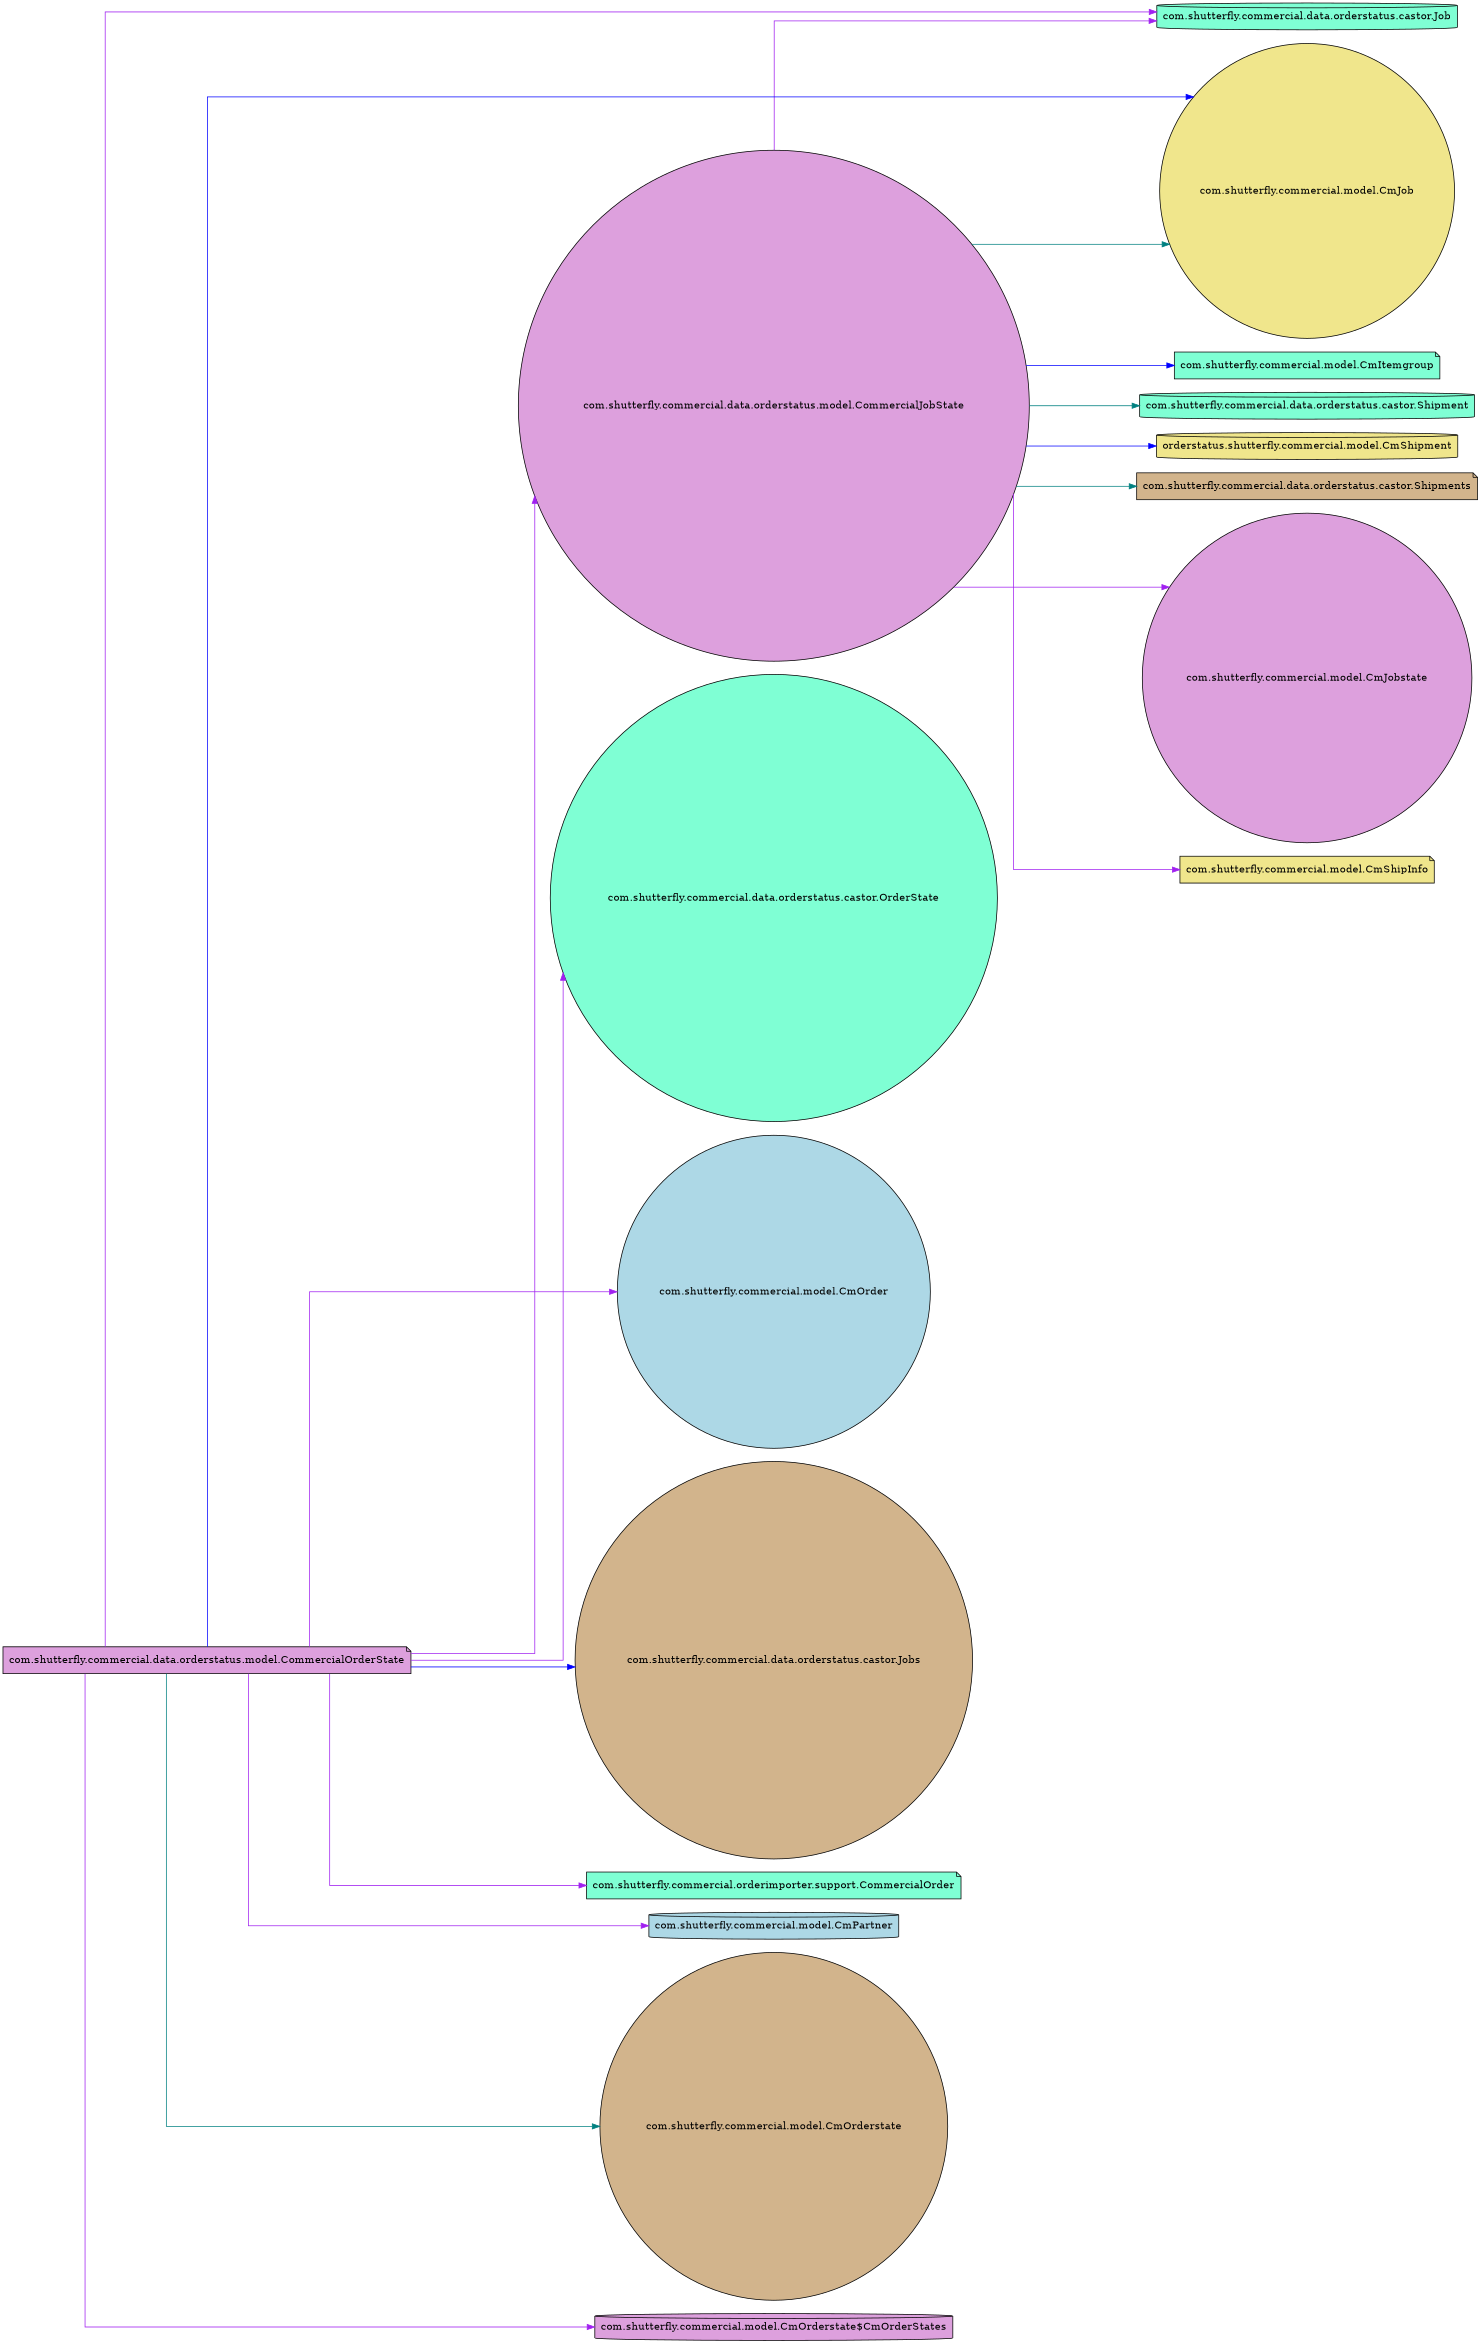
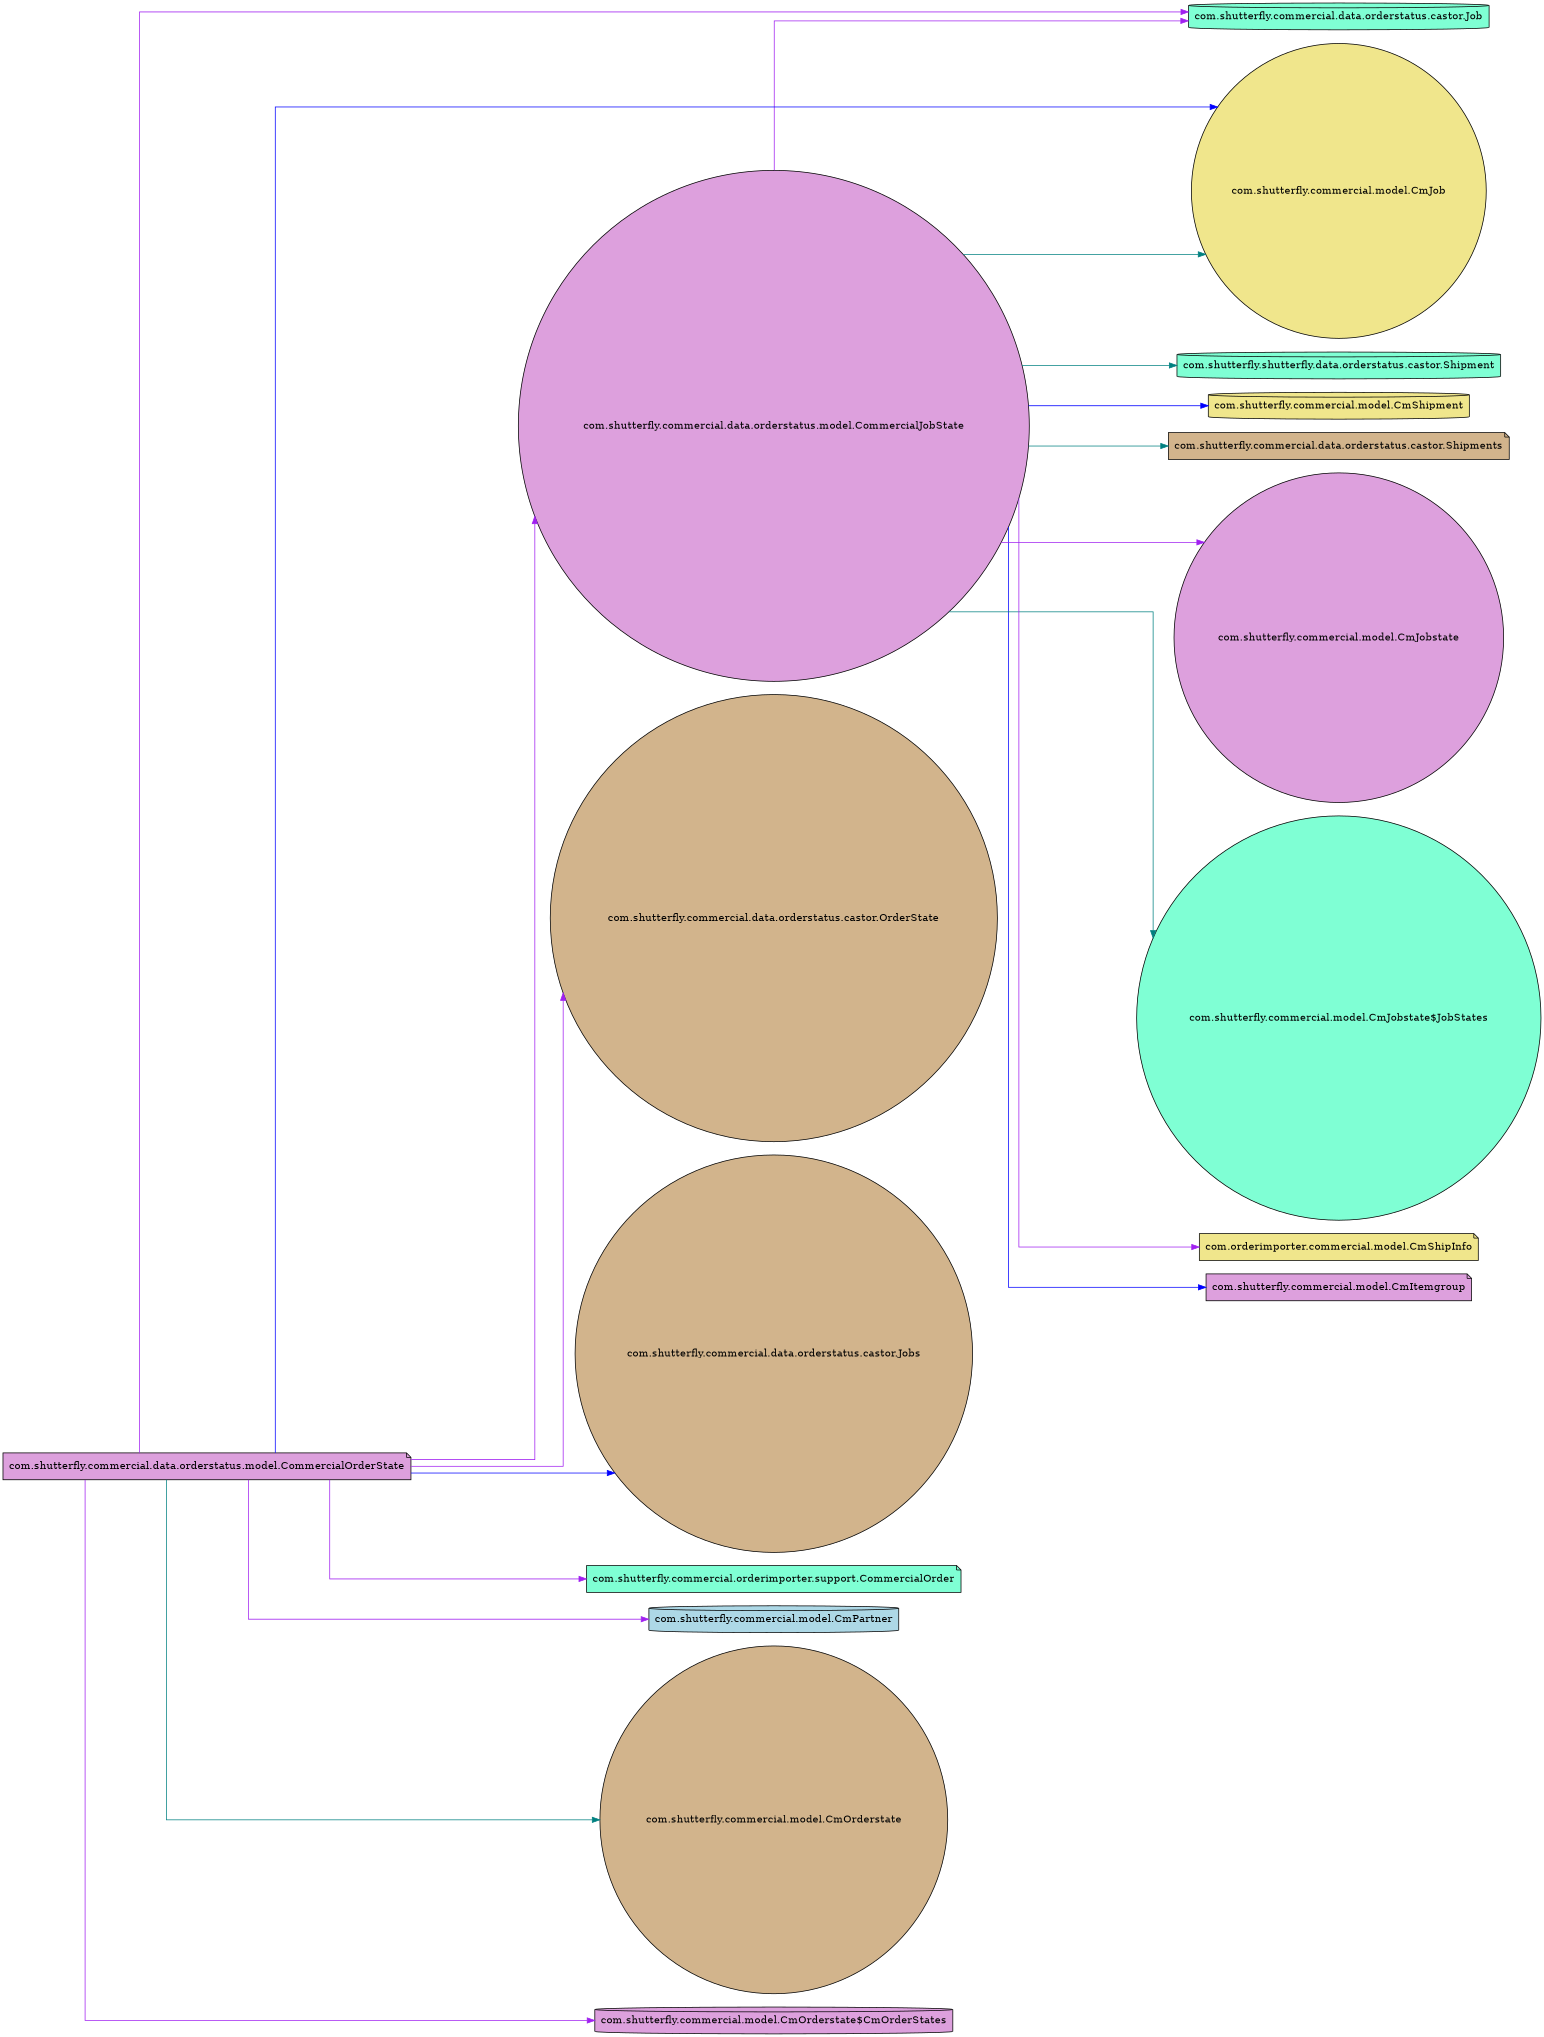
(1307, 365) -> (1339, 1287)
(1307, 406) -> (1339, 365)
(1307, 446) -> (1339, 406)
(1307, 870) -> (1339, 1247)
(774, 898) -> (774, 918)
none -> (1339, 1018)
(774, 1292) -> none
